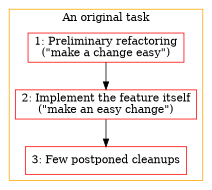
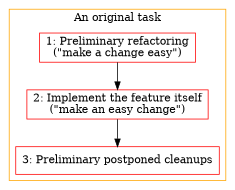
(106, 161) -> (118, 161)
